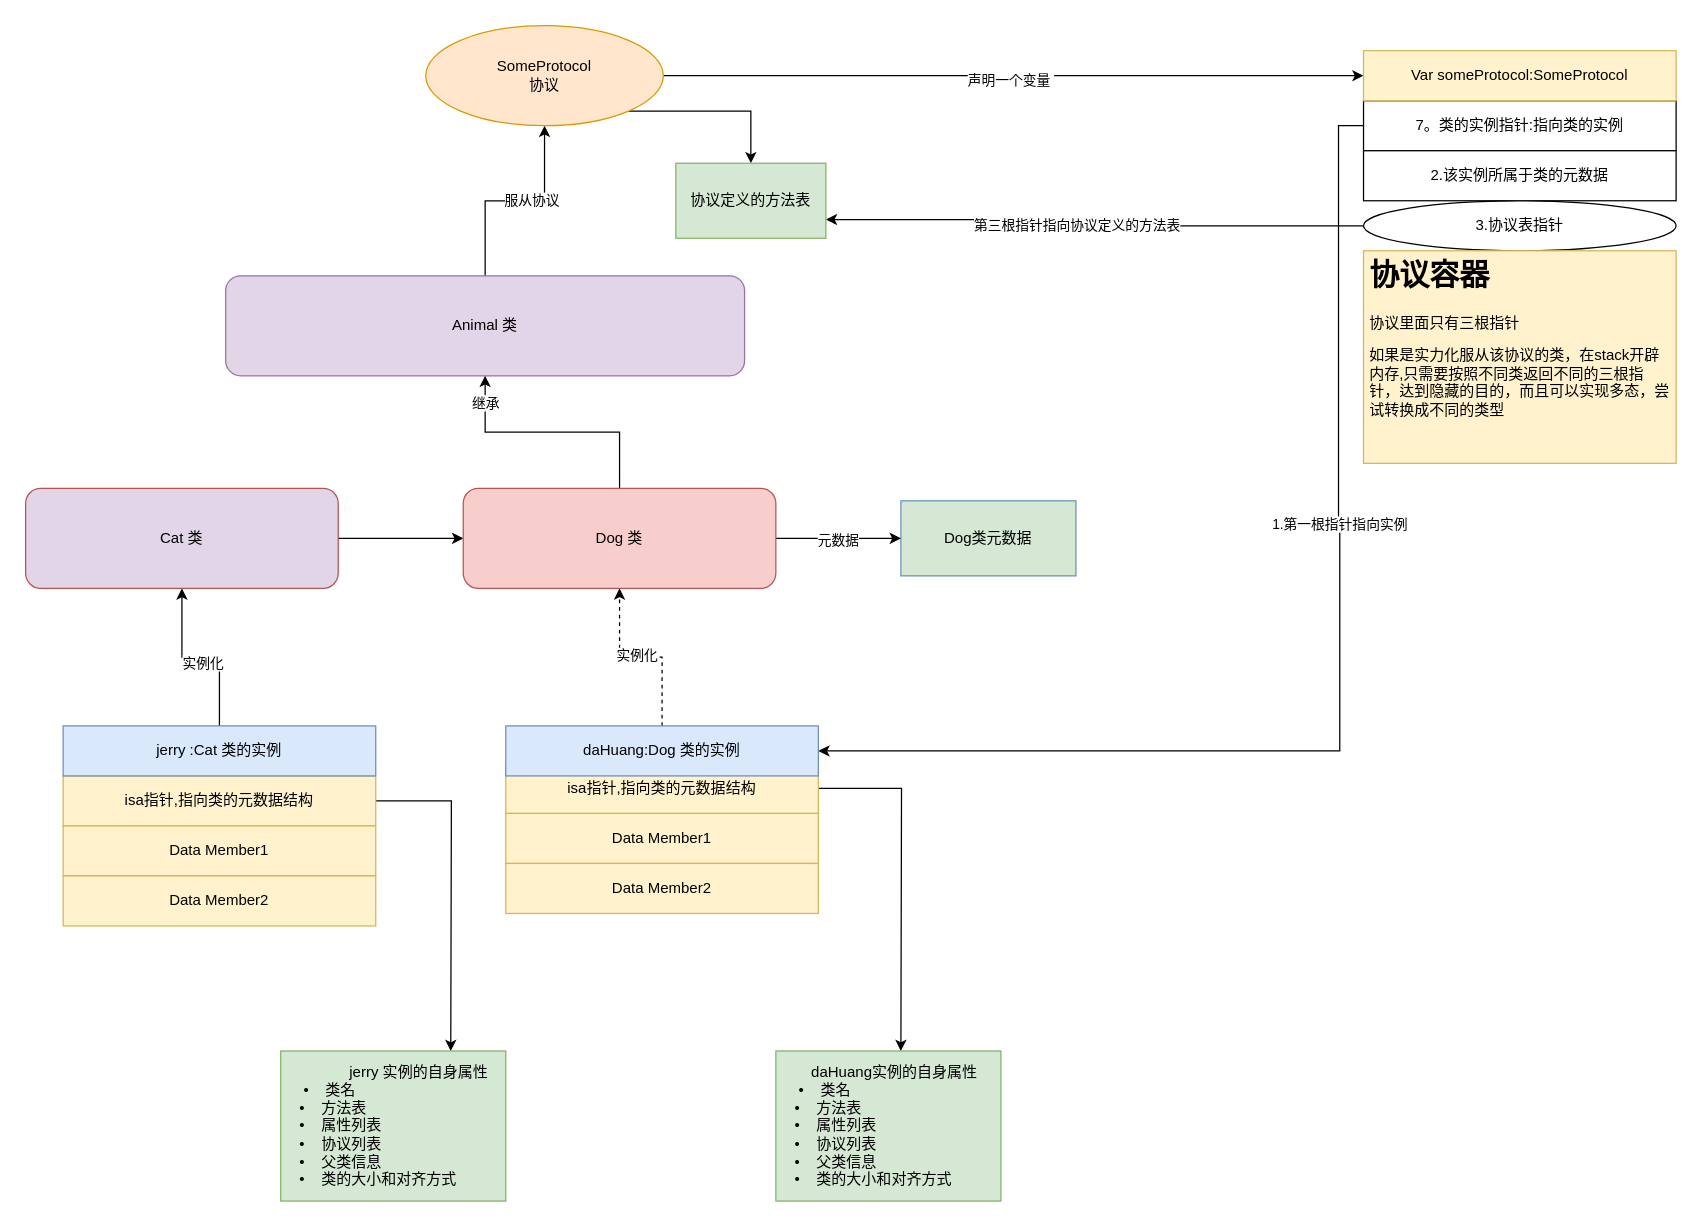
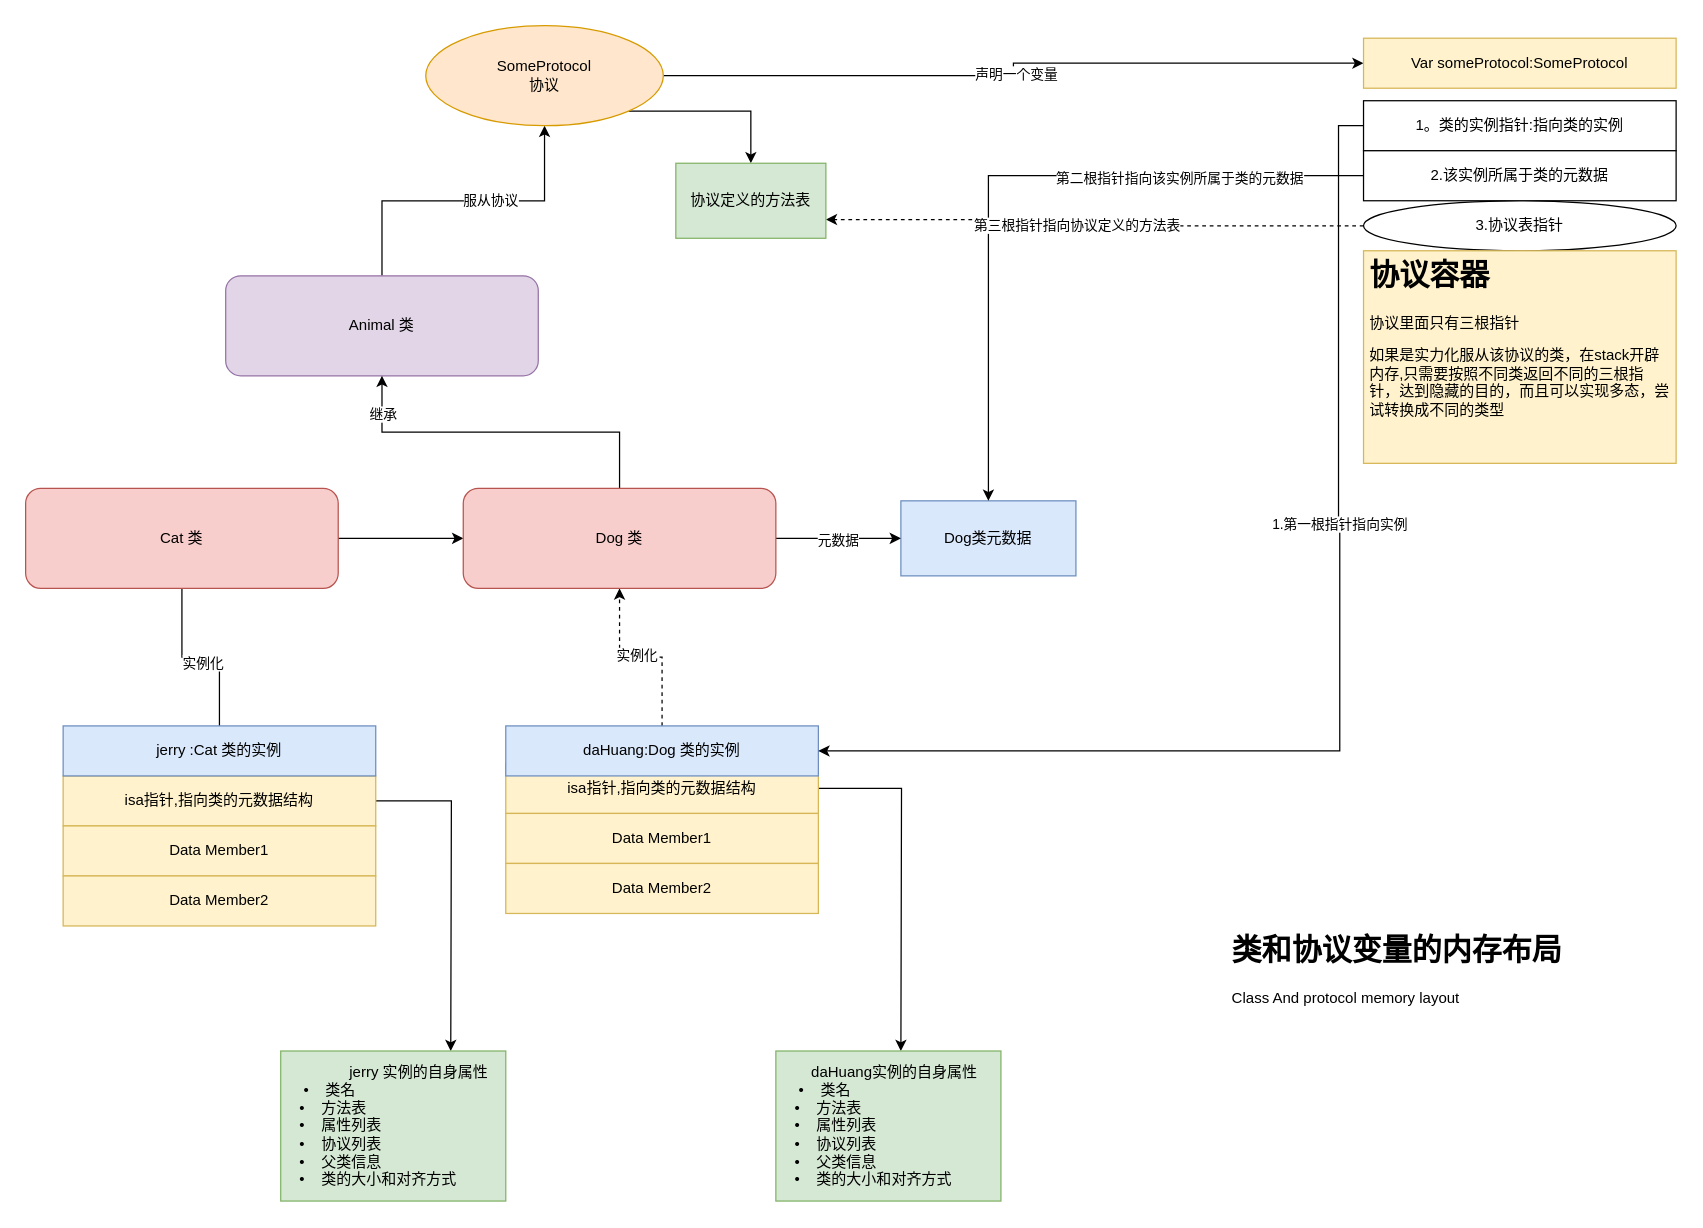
(1519, 76) -> (1519, 63)
(1519, 126) -> (1519, 126)
none -> (1223, 176)
(1272, 226) -> (1272, 226)
(485, 326) -> (382, 326)
(182, 538) -> (182, 538)
(988, 538) -> (988, 538)
(182, 598) -> (182, 594)
none -> (1444, 1001)
